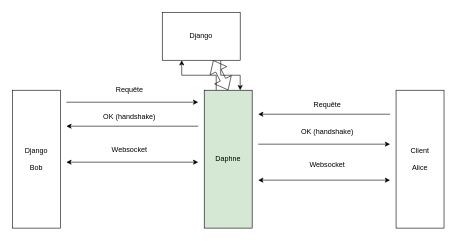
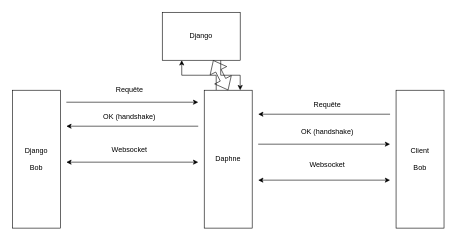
(228, 159) -> (228, 159)
(420, 159) -> (420, 159)
